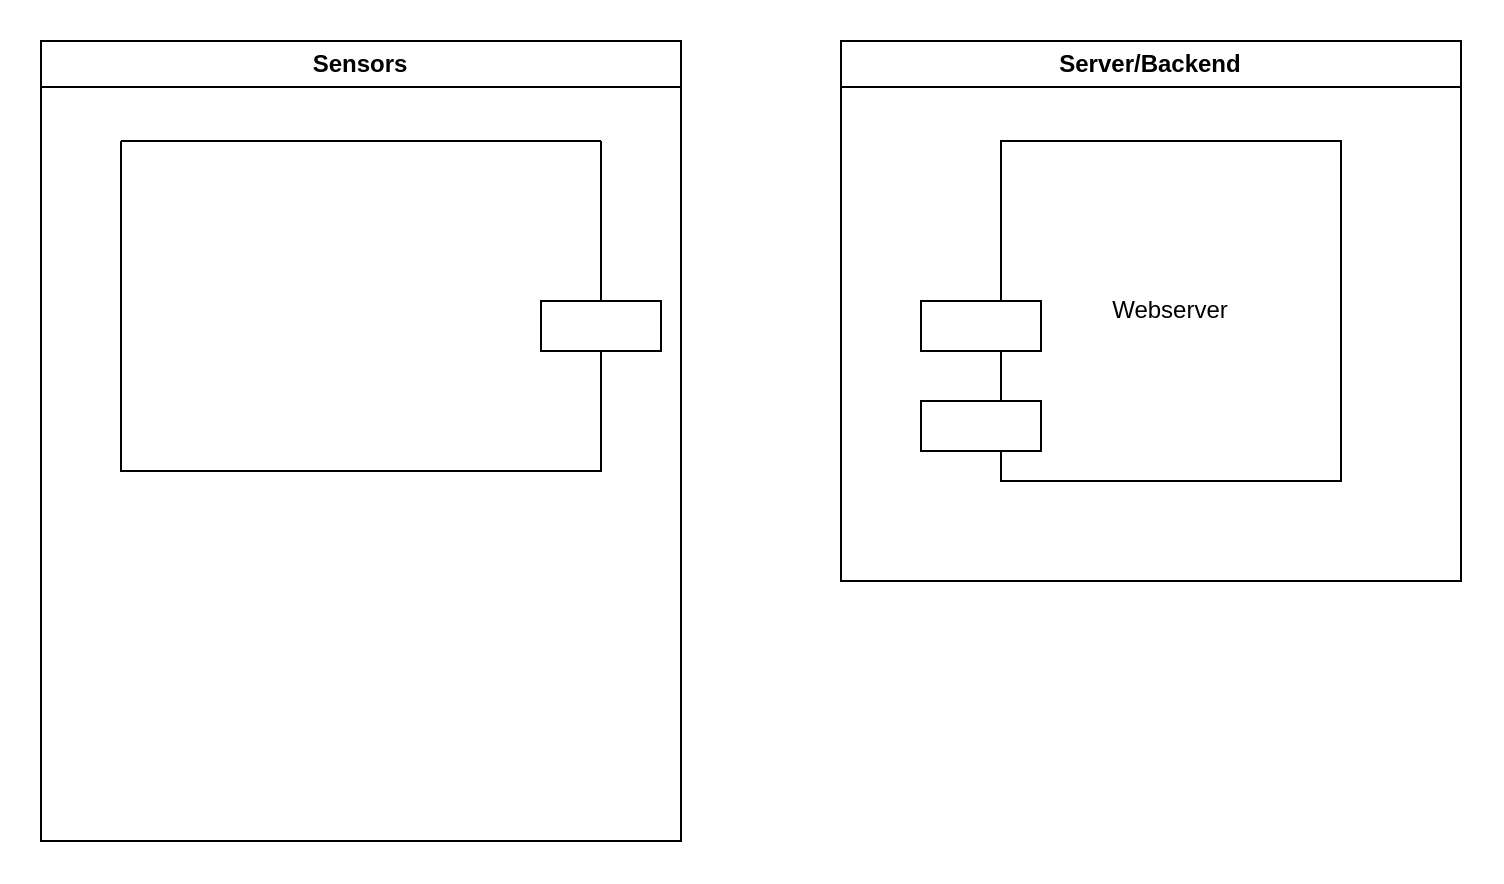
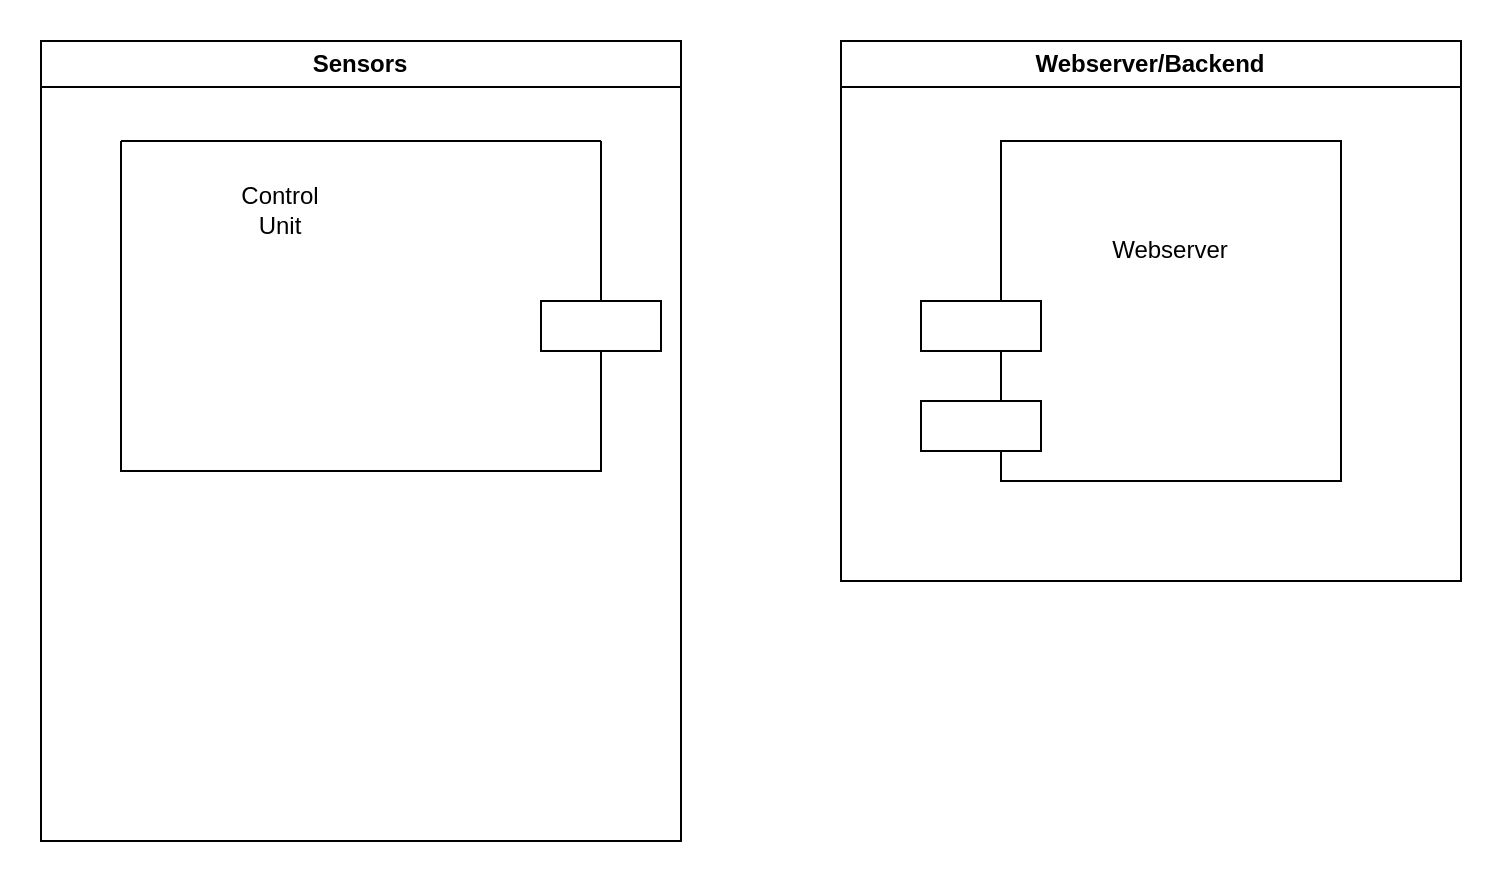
(1151, 65) -> (1151, 65)
none -> (281, 211)
(1171, 311) -> (1171, 251)
